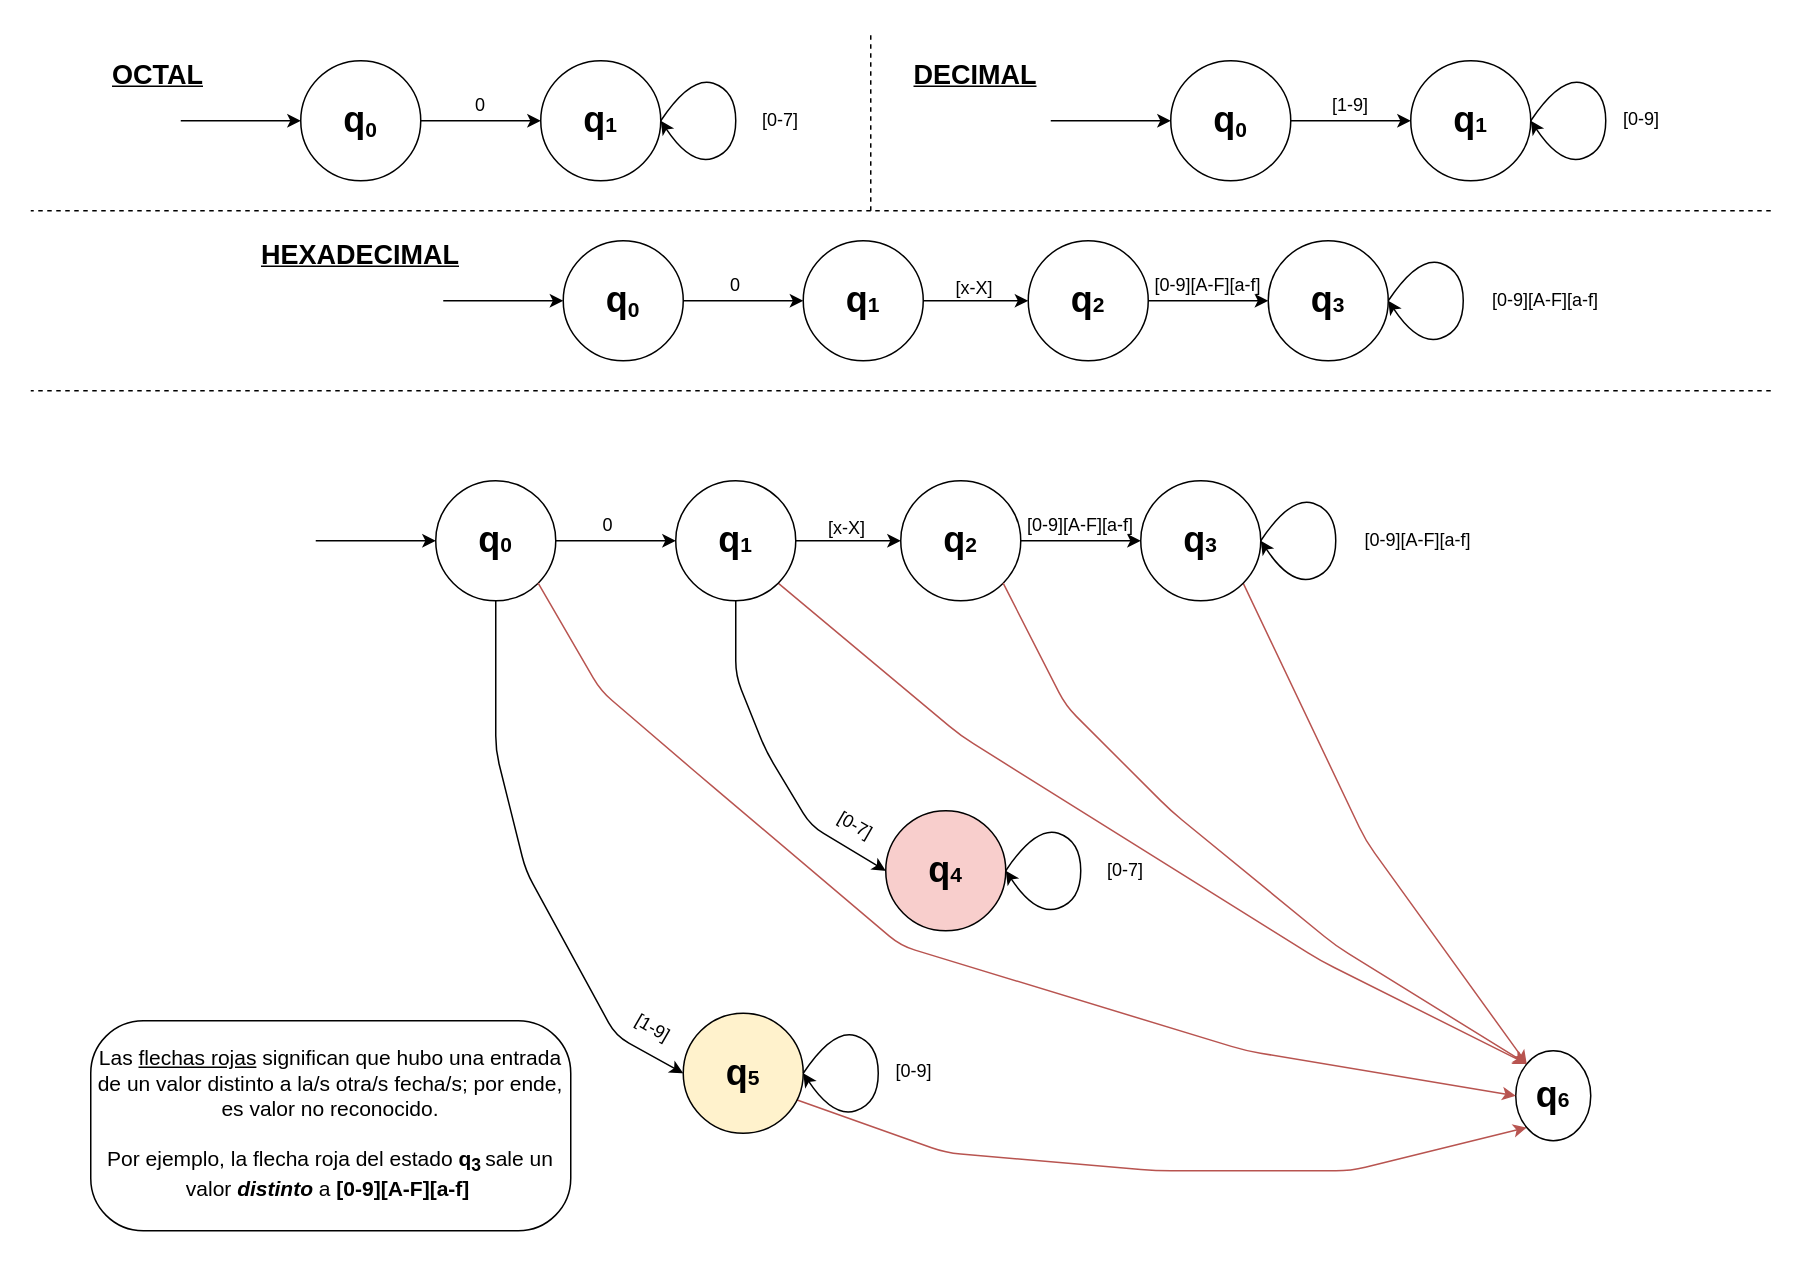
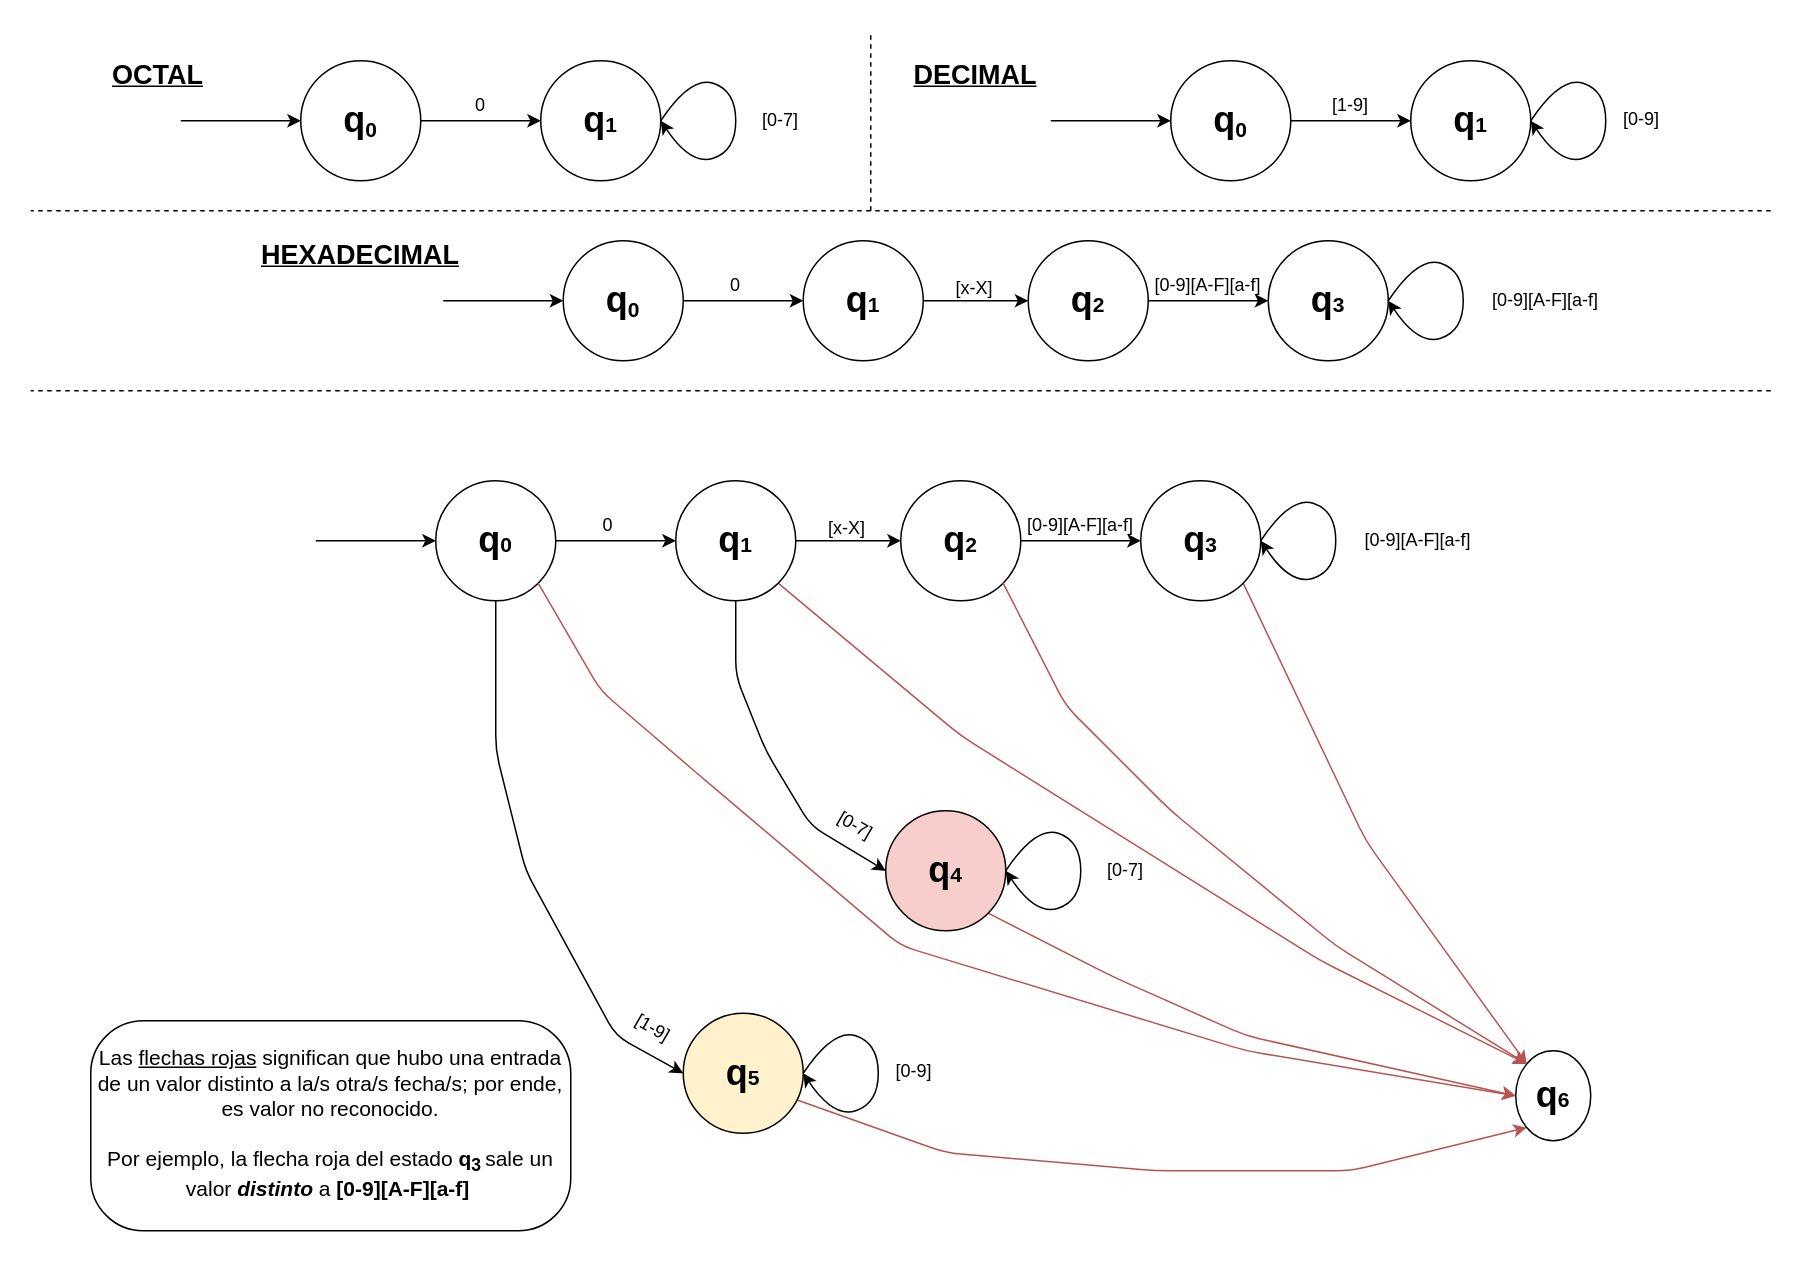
none -> (1233, 1030)
